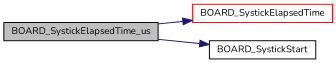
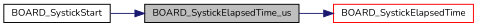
(179, 41) -> (123, 13)
